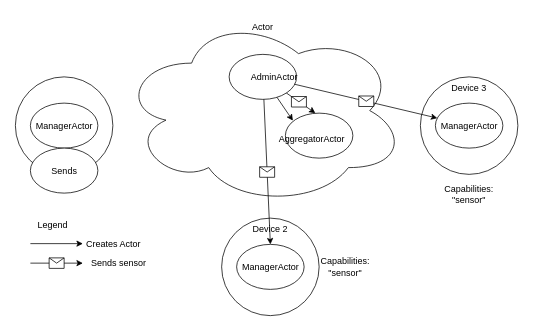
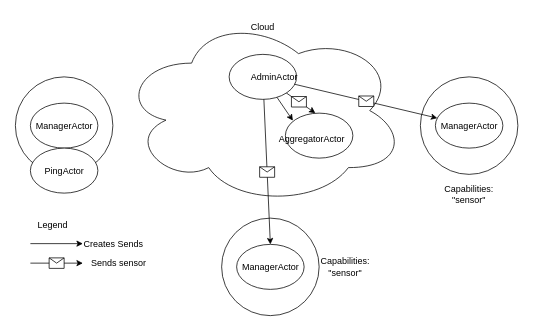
(263, 27) -> (263, 27)
(469, 88) -> none
(65, 171) -> (65, 171)
(270, 229) -> none
(114, 244) -> (114, 244)
